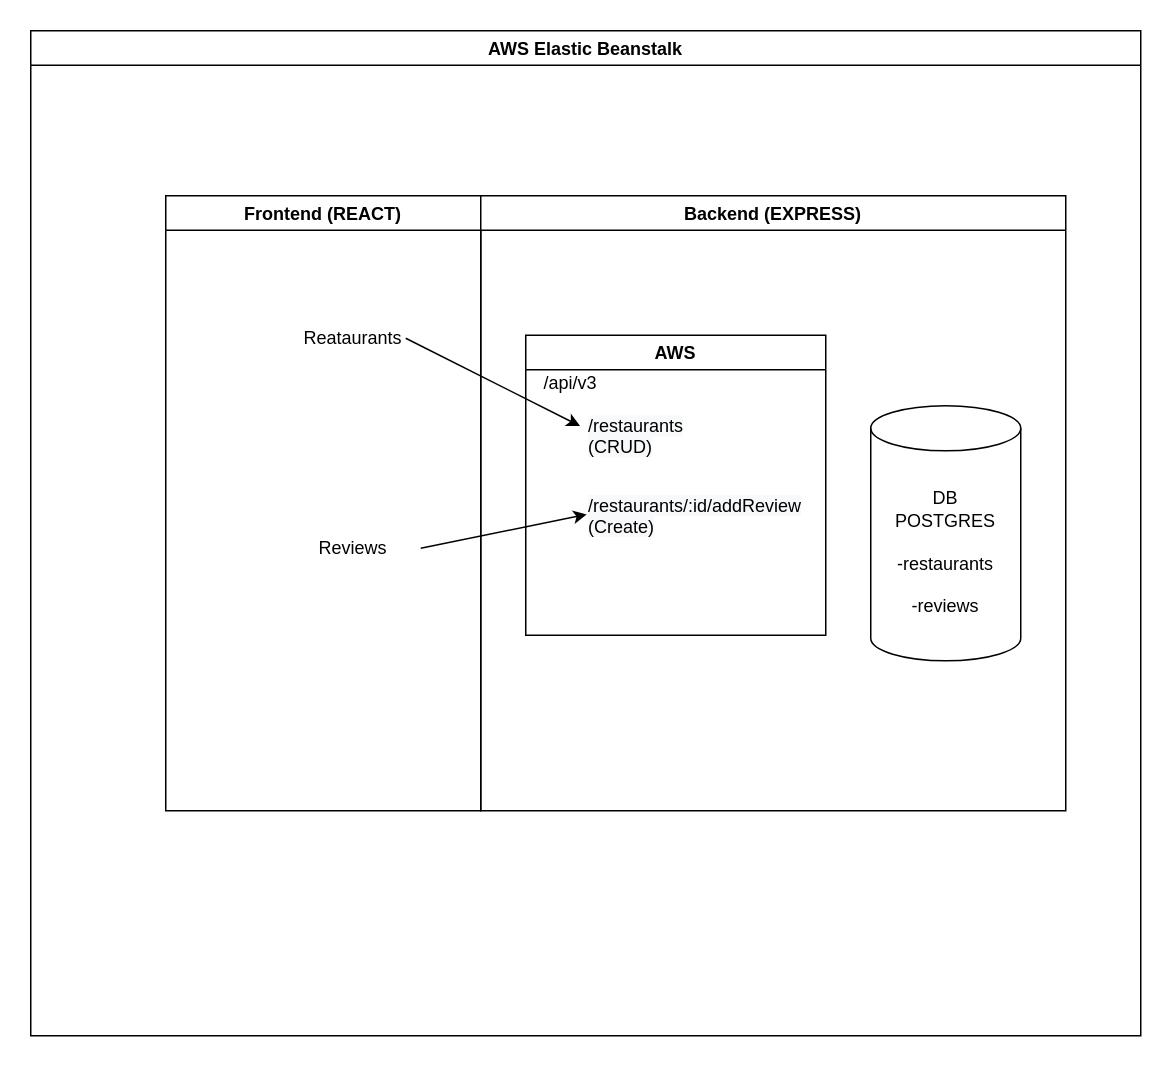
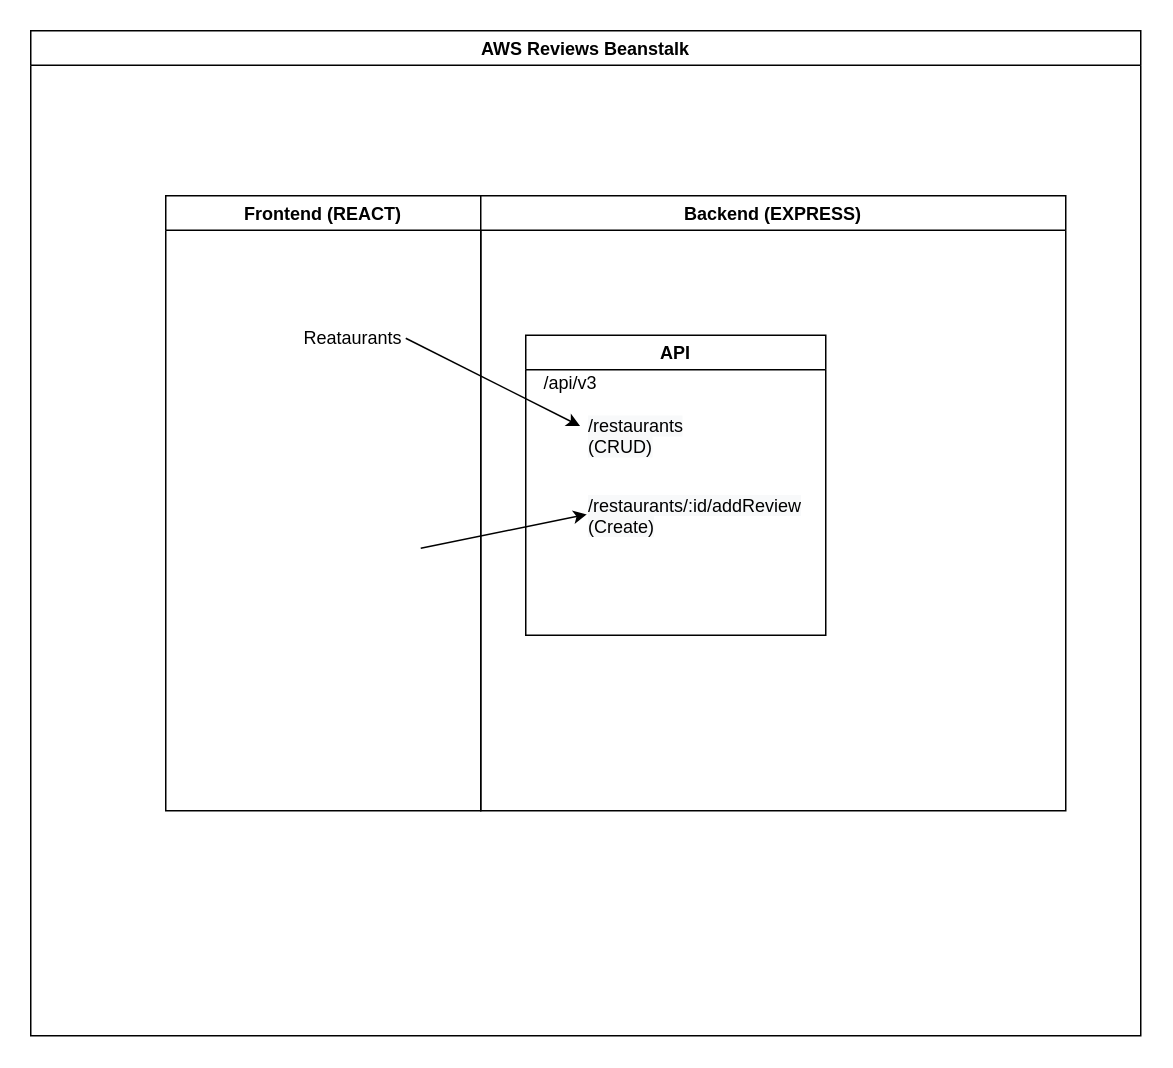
(585, 49) -> (585, 49)
(675, 353) -> (675, 353)
(946, 533) -> none
(353, 548) -> none
